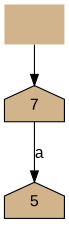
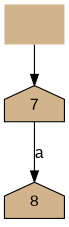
(34, 202) -> (34, 202)
